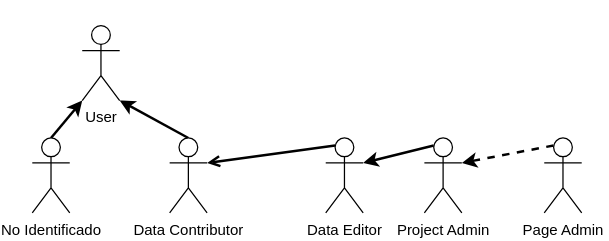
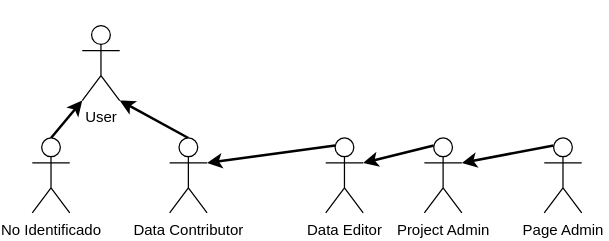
(512, 153) -> (512, 153)
(218, 162) -> (219, 161)
